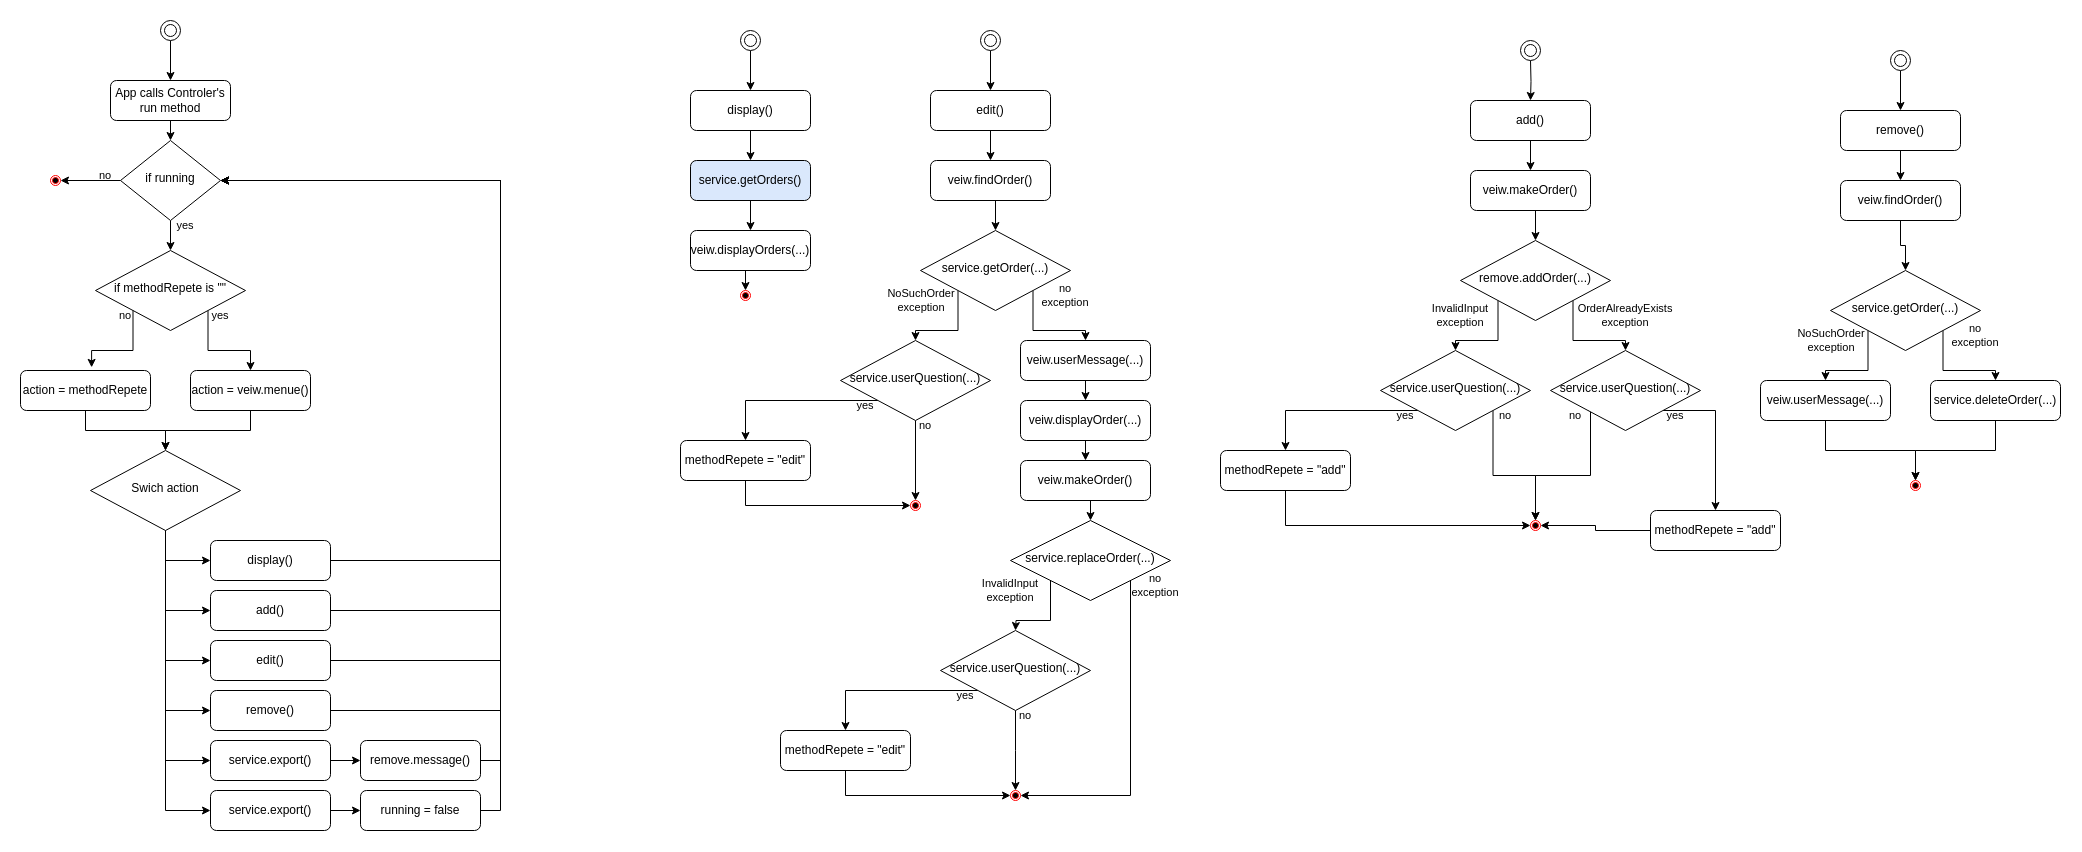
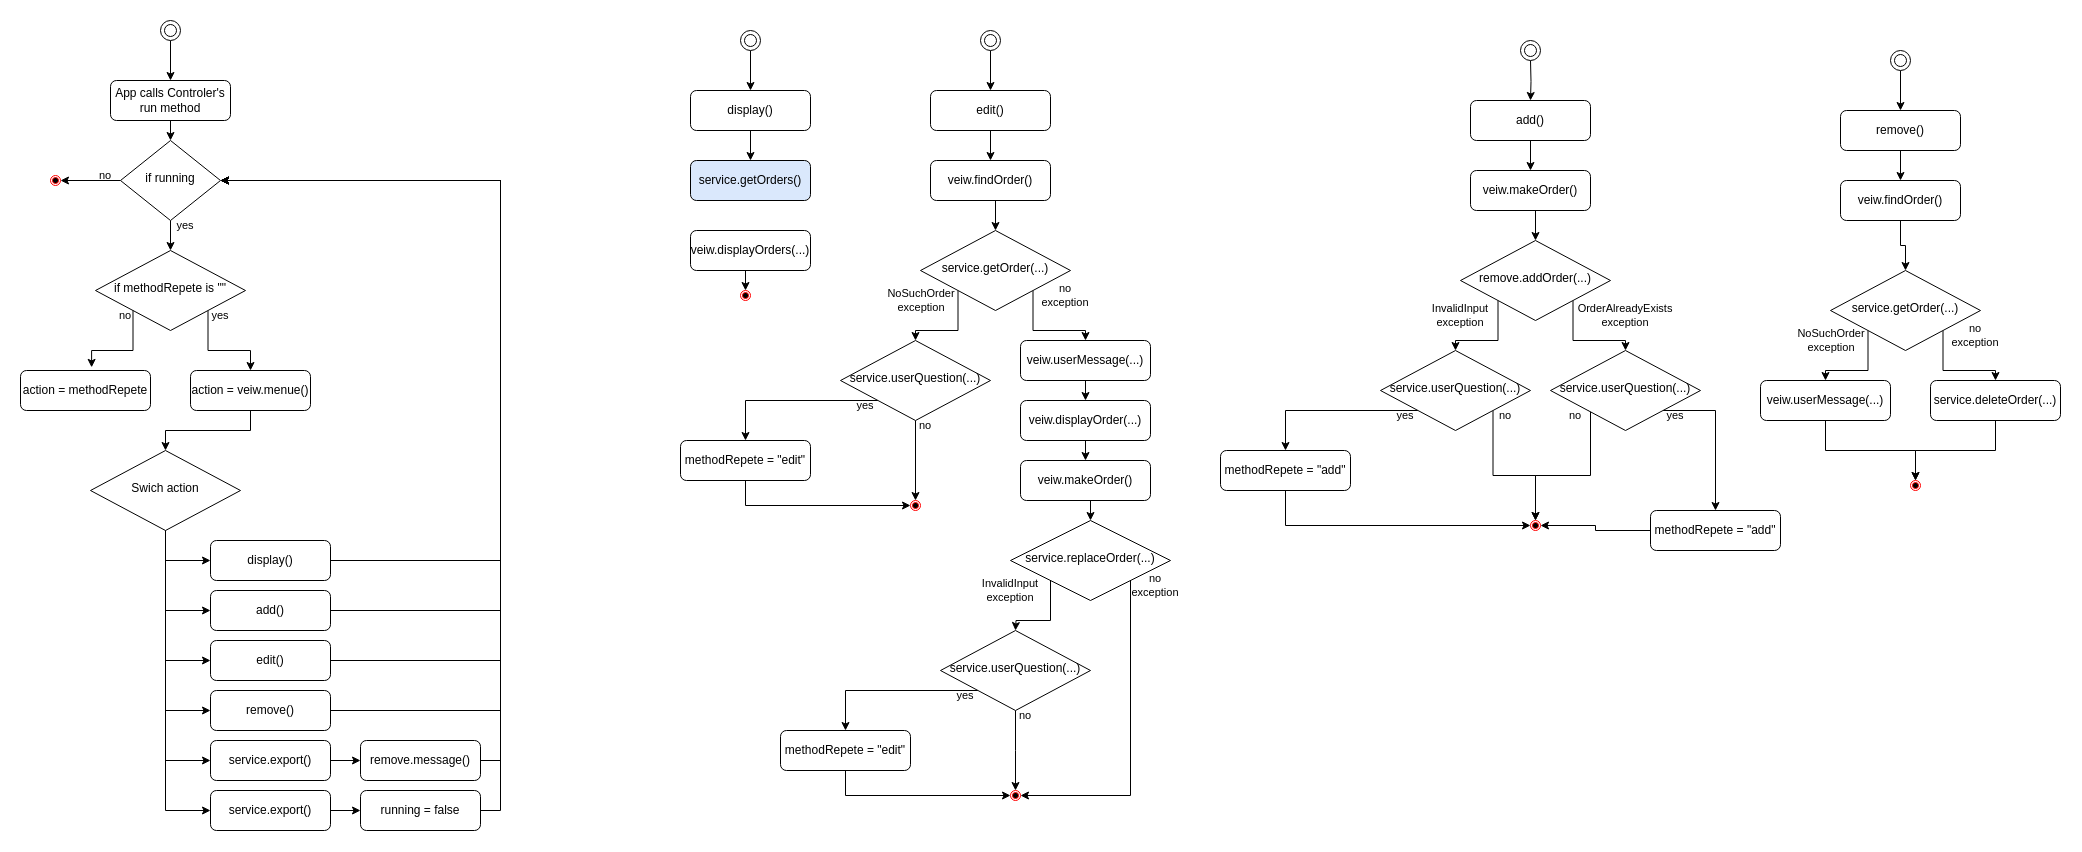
(751, 212) -> none
(114, 431) -> none
